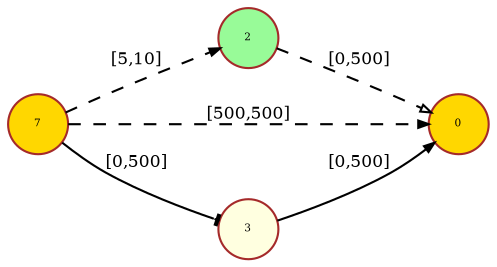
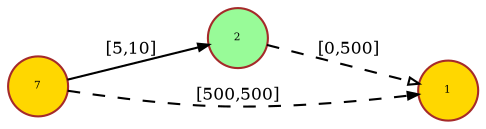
(138, 81) -> (133, 63)
(459, 124) -> (448, 91)
(248, 229) -> none
